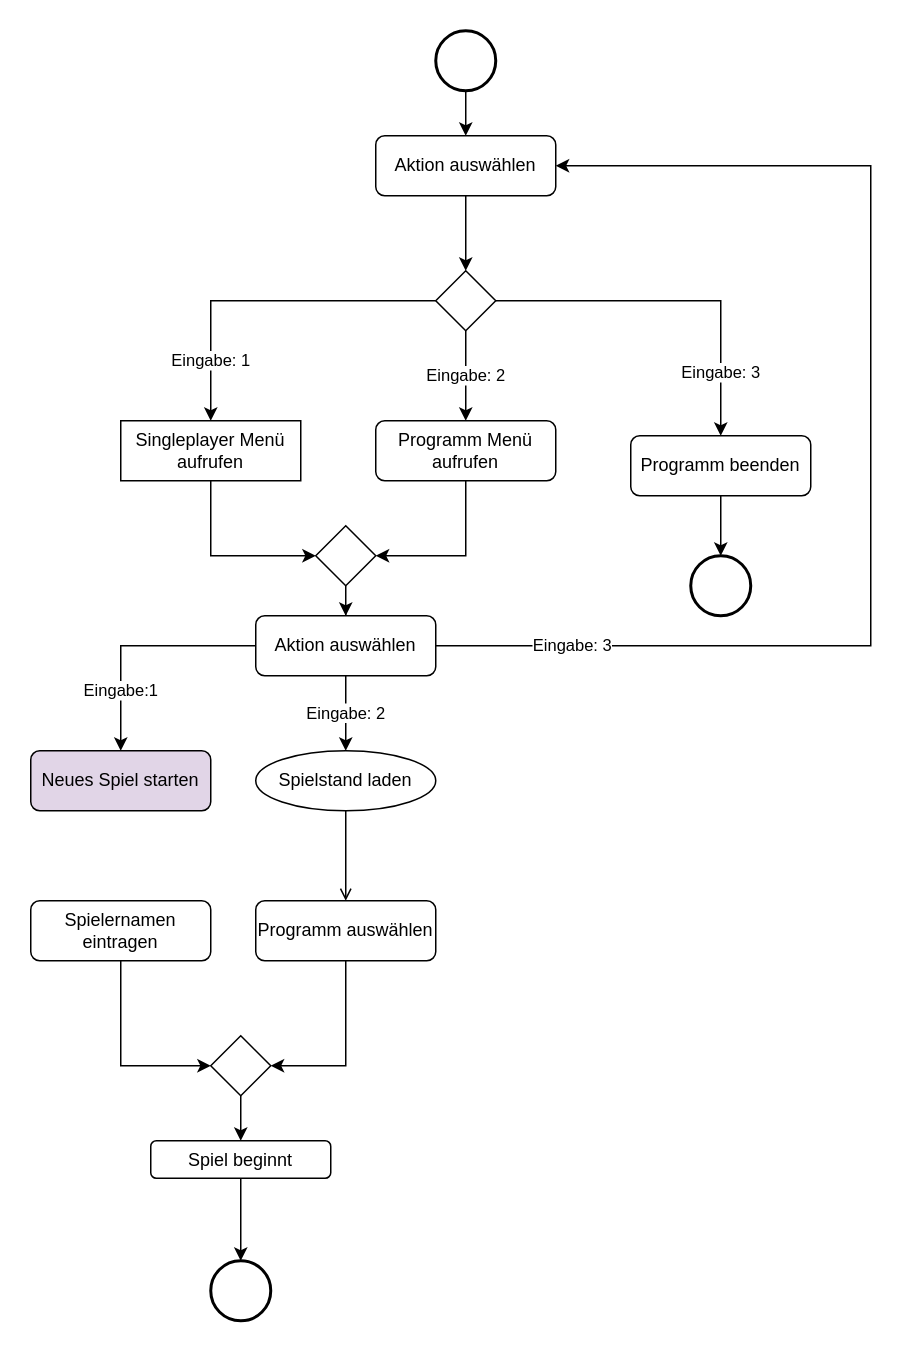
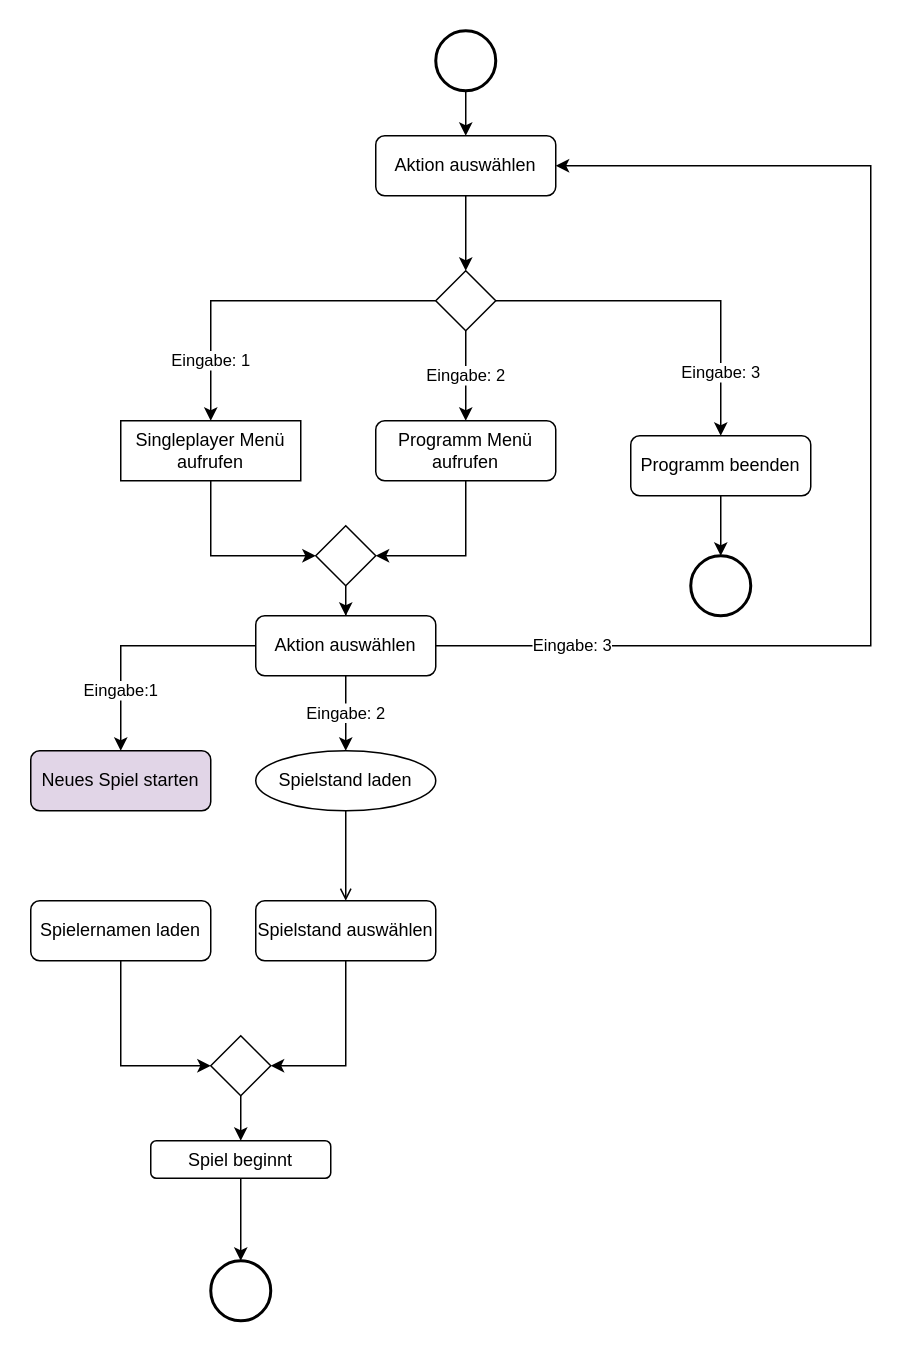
(121, 931) -> (121, 931)
(346, 931) -> (346, 931)
